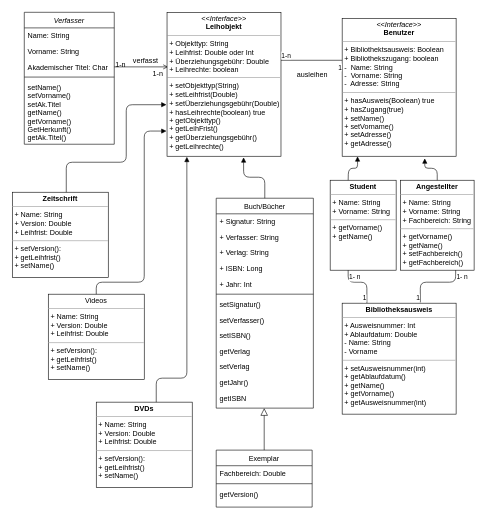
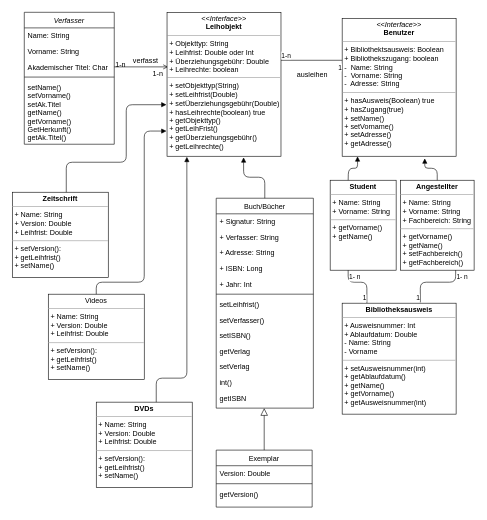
(247, 253) -> (250, 253)
(245, 305) -> (246, 305)
(238, 383) -> (229, 383)
(254, 474) -> (246, 474)
